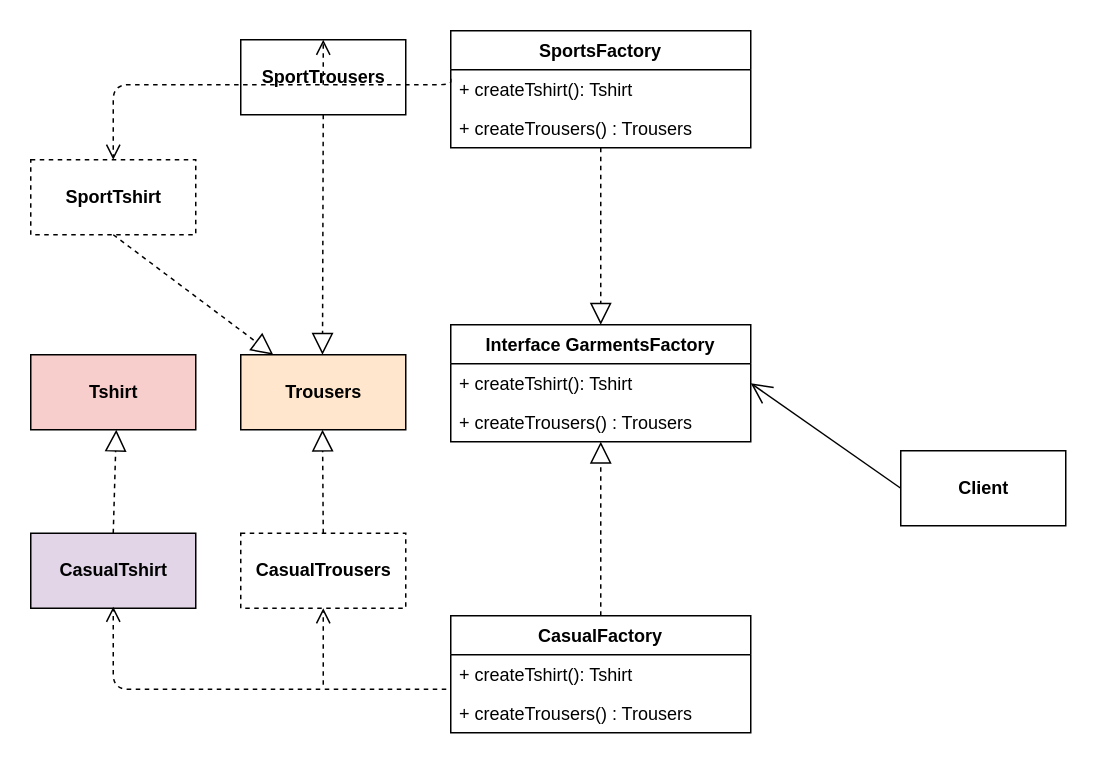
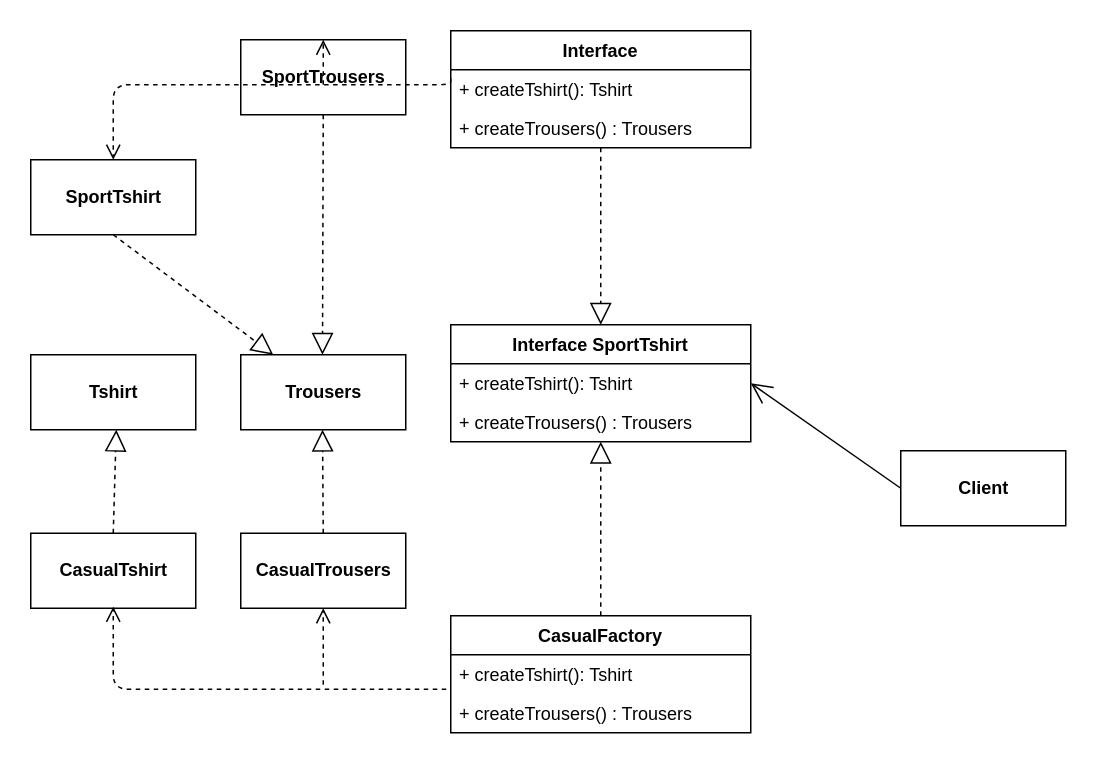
(600, 51) -> (600, 51)
(113, 197) -> (113, 197)
(600, 345) -> (600, 345)
(113, 392) -> (113, 392)
(323, 392) -> (323, 392)
(113, 571) -> (113, 571)
(323, 571) -> (323, 571)
